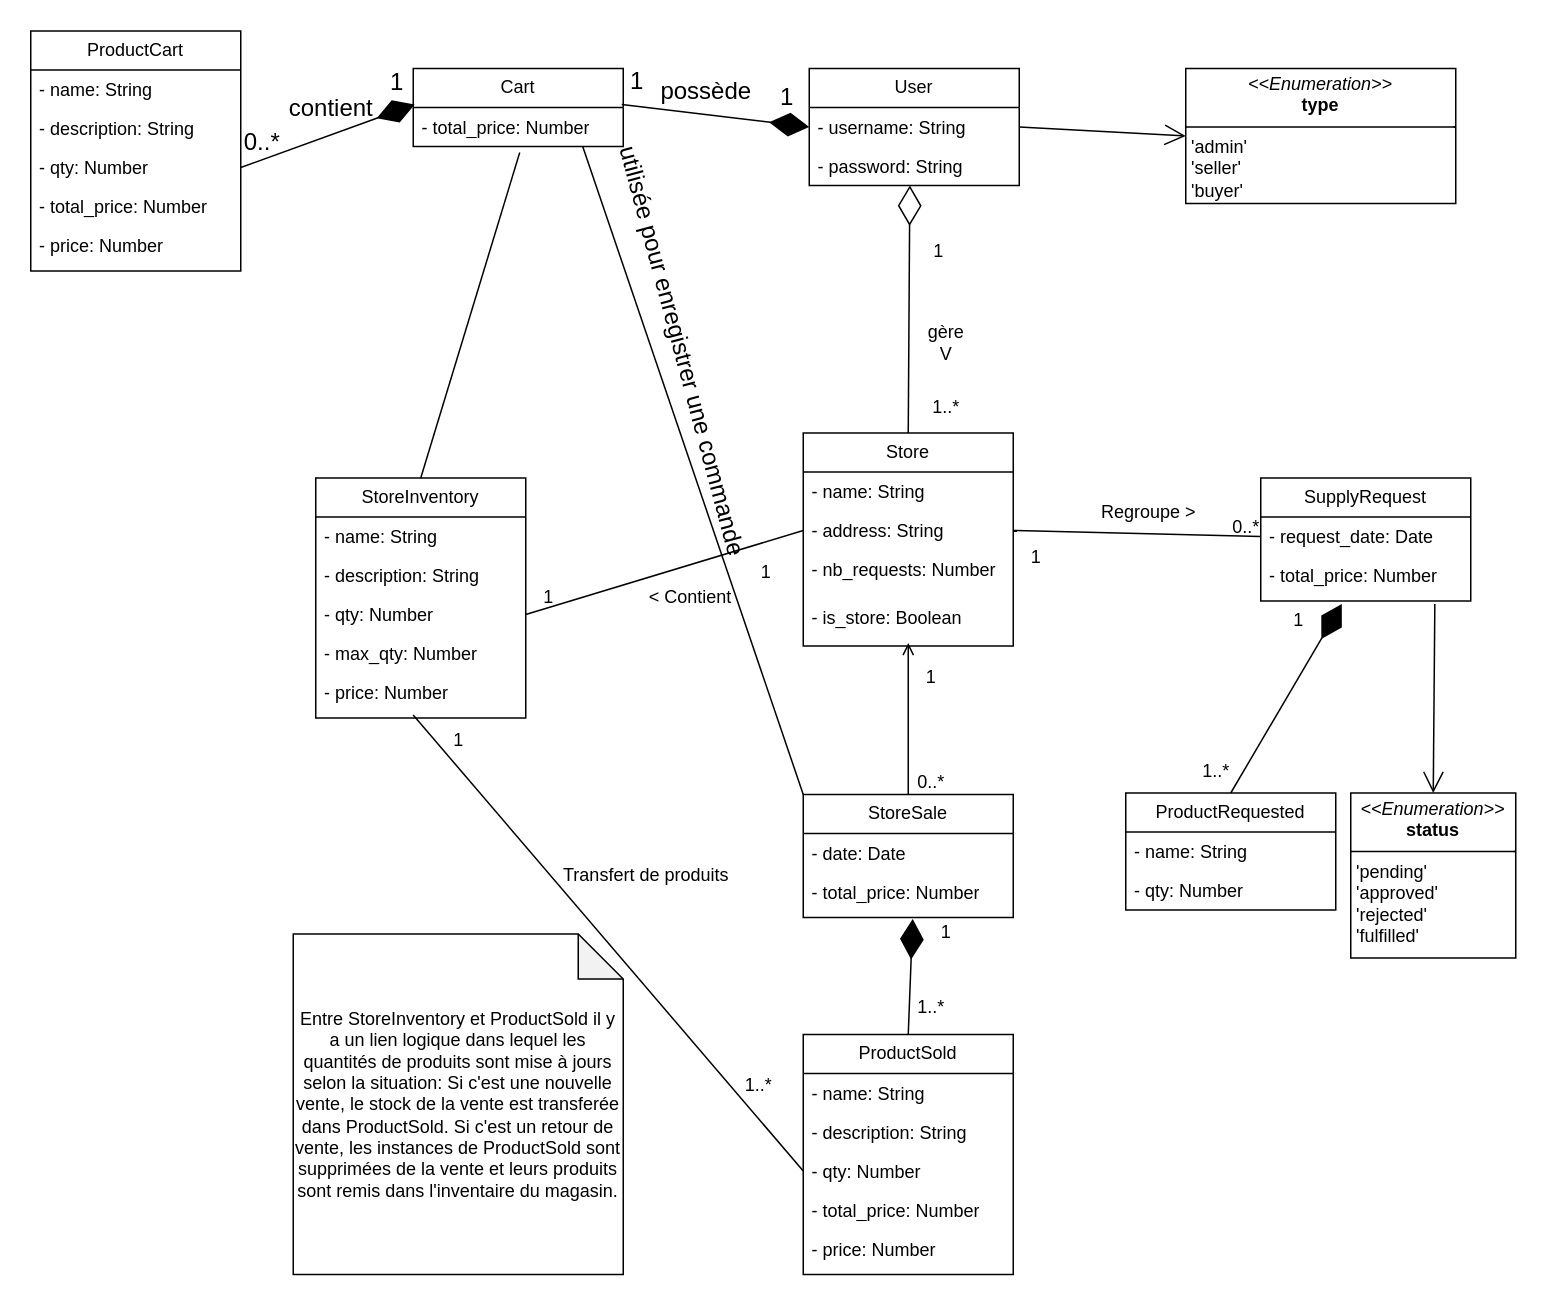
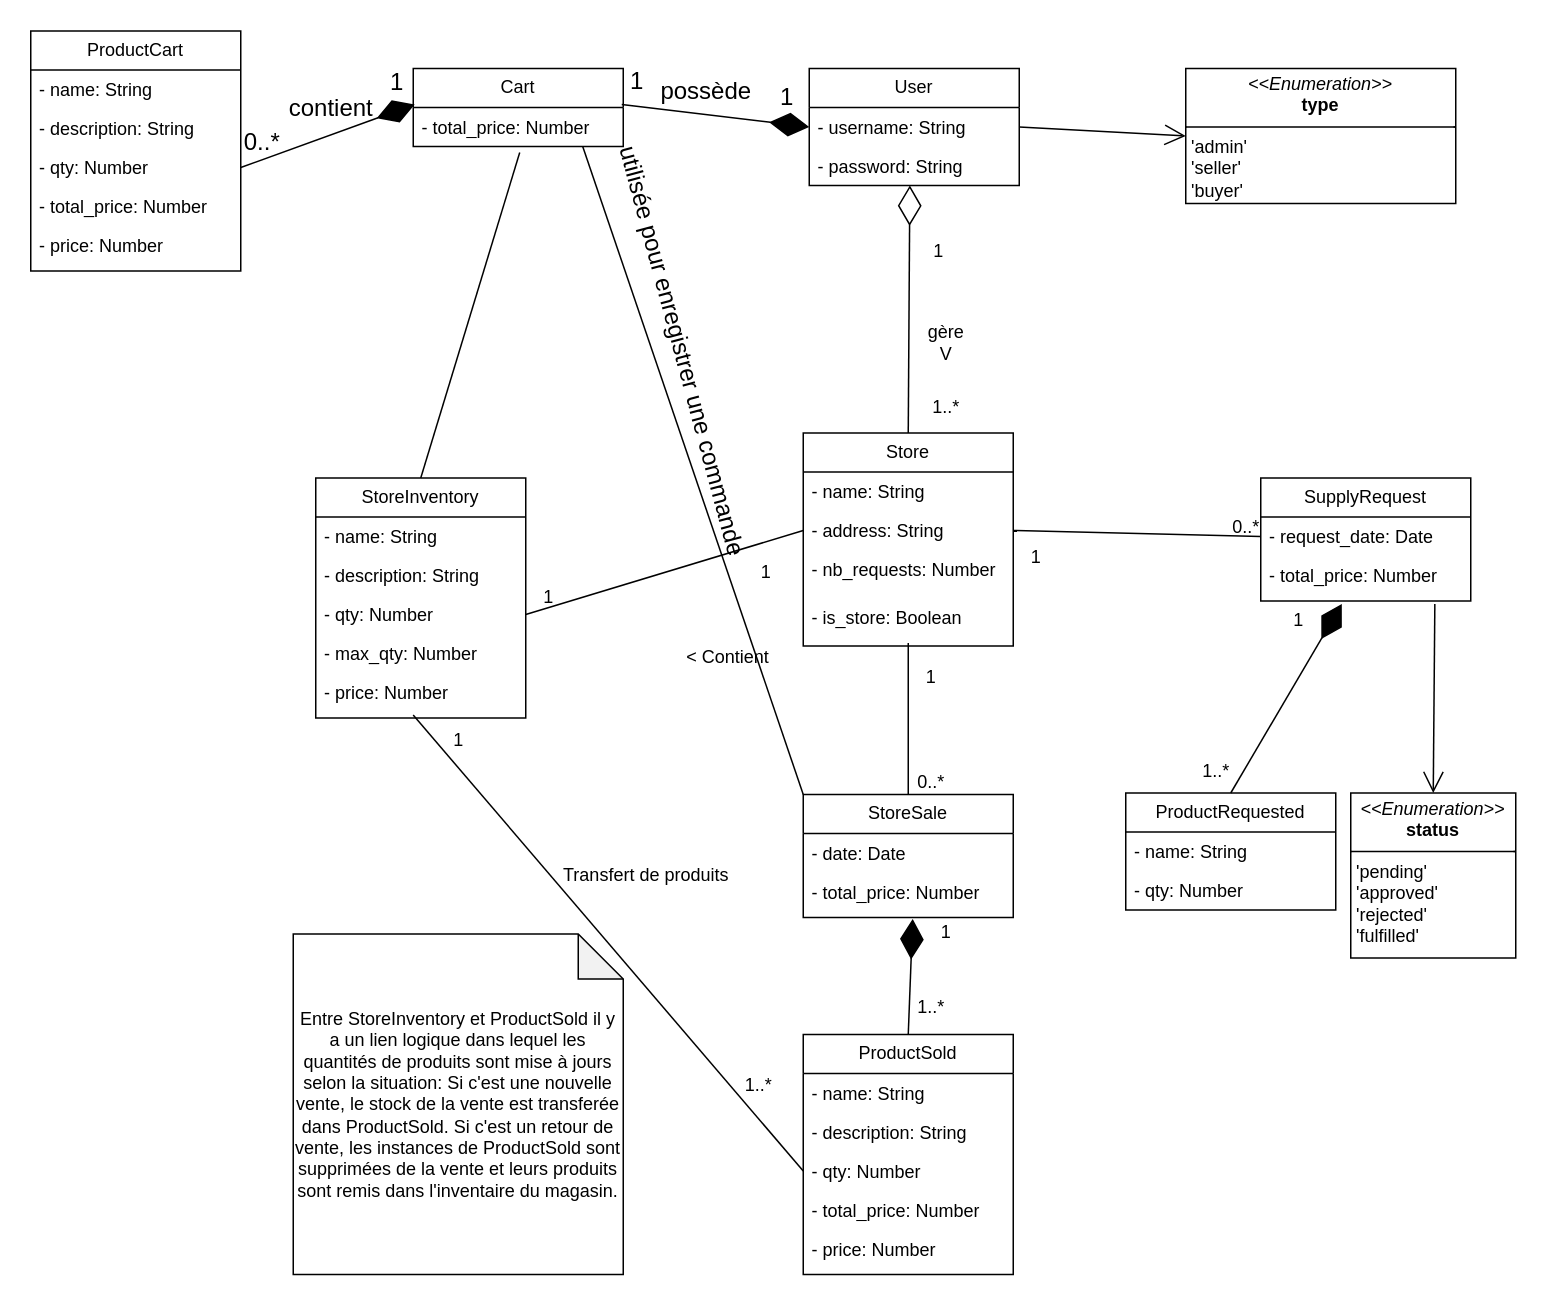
(1148, 512) -> none
(691, 598) -> (728, 658)
(908, 649) -> (908, 648)
